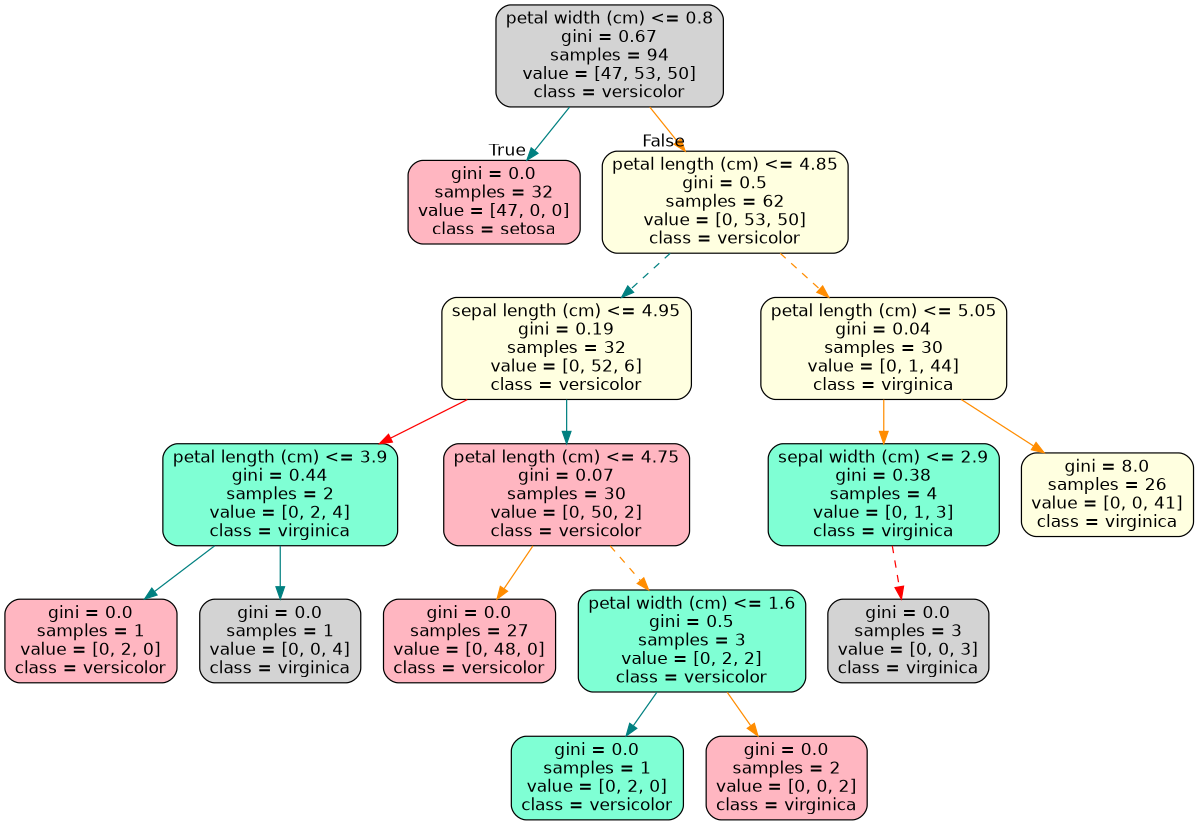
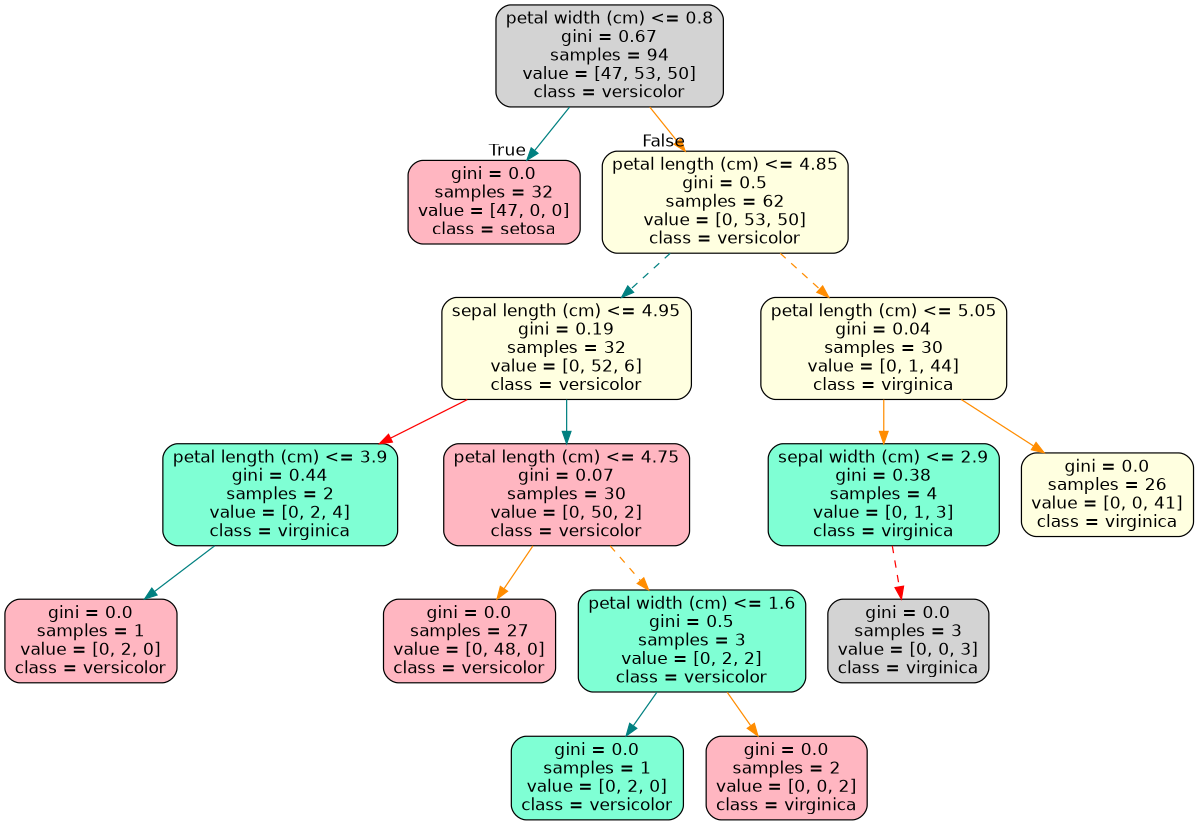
(1107, 495) -> (1107, 495)
(280, 641) -> none
